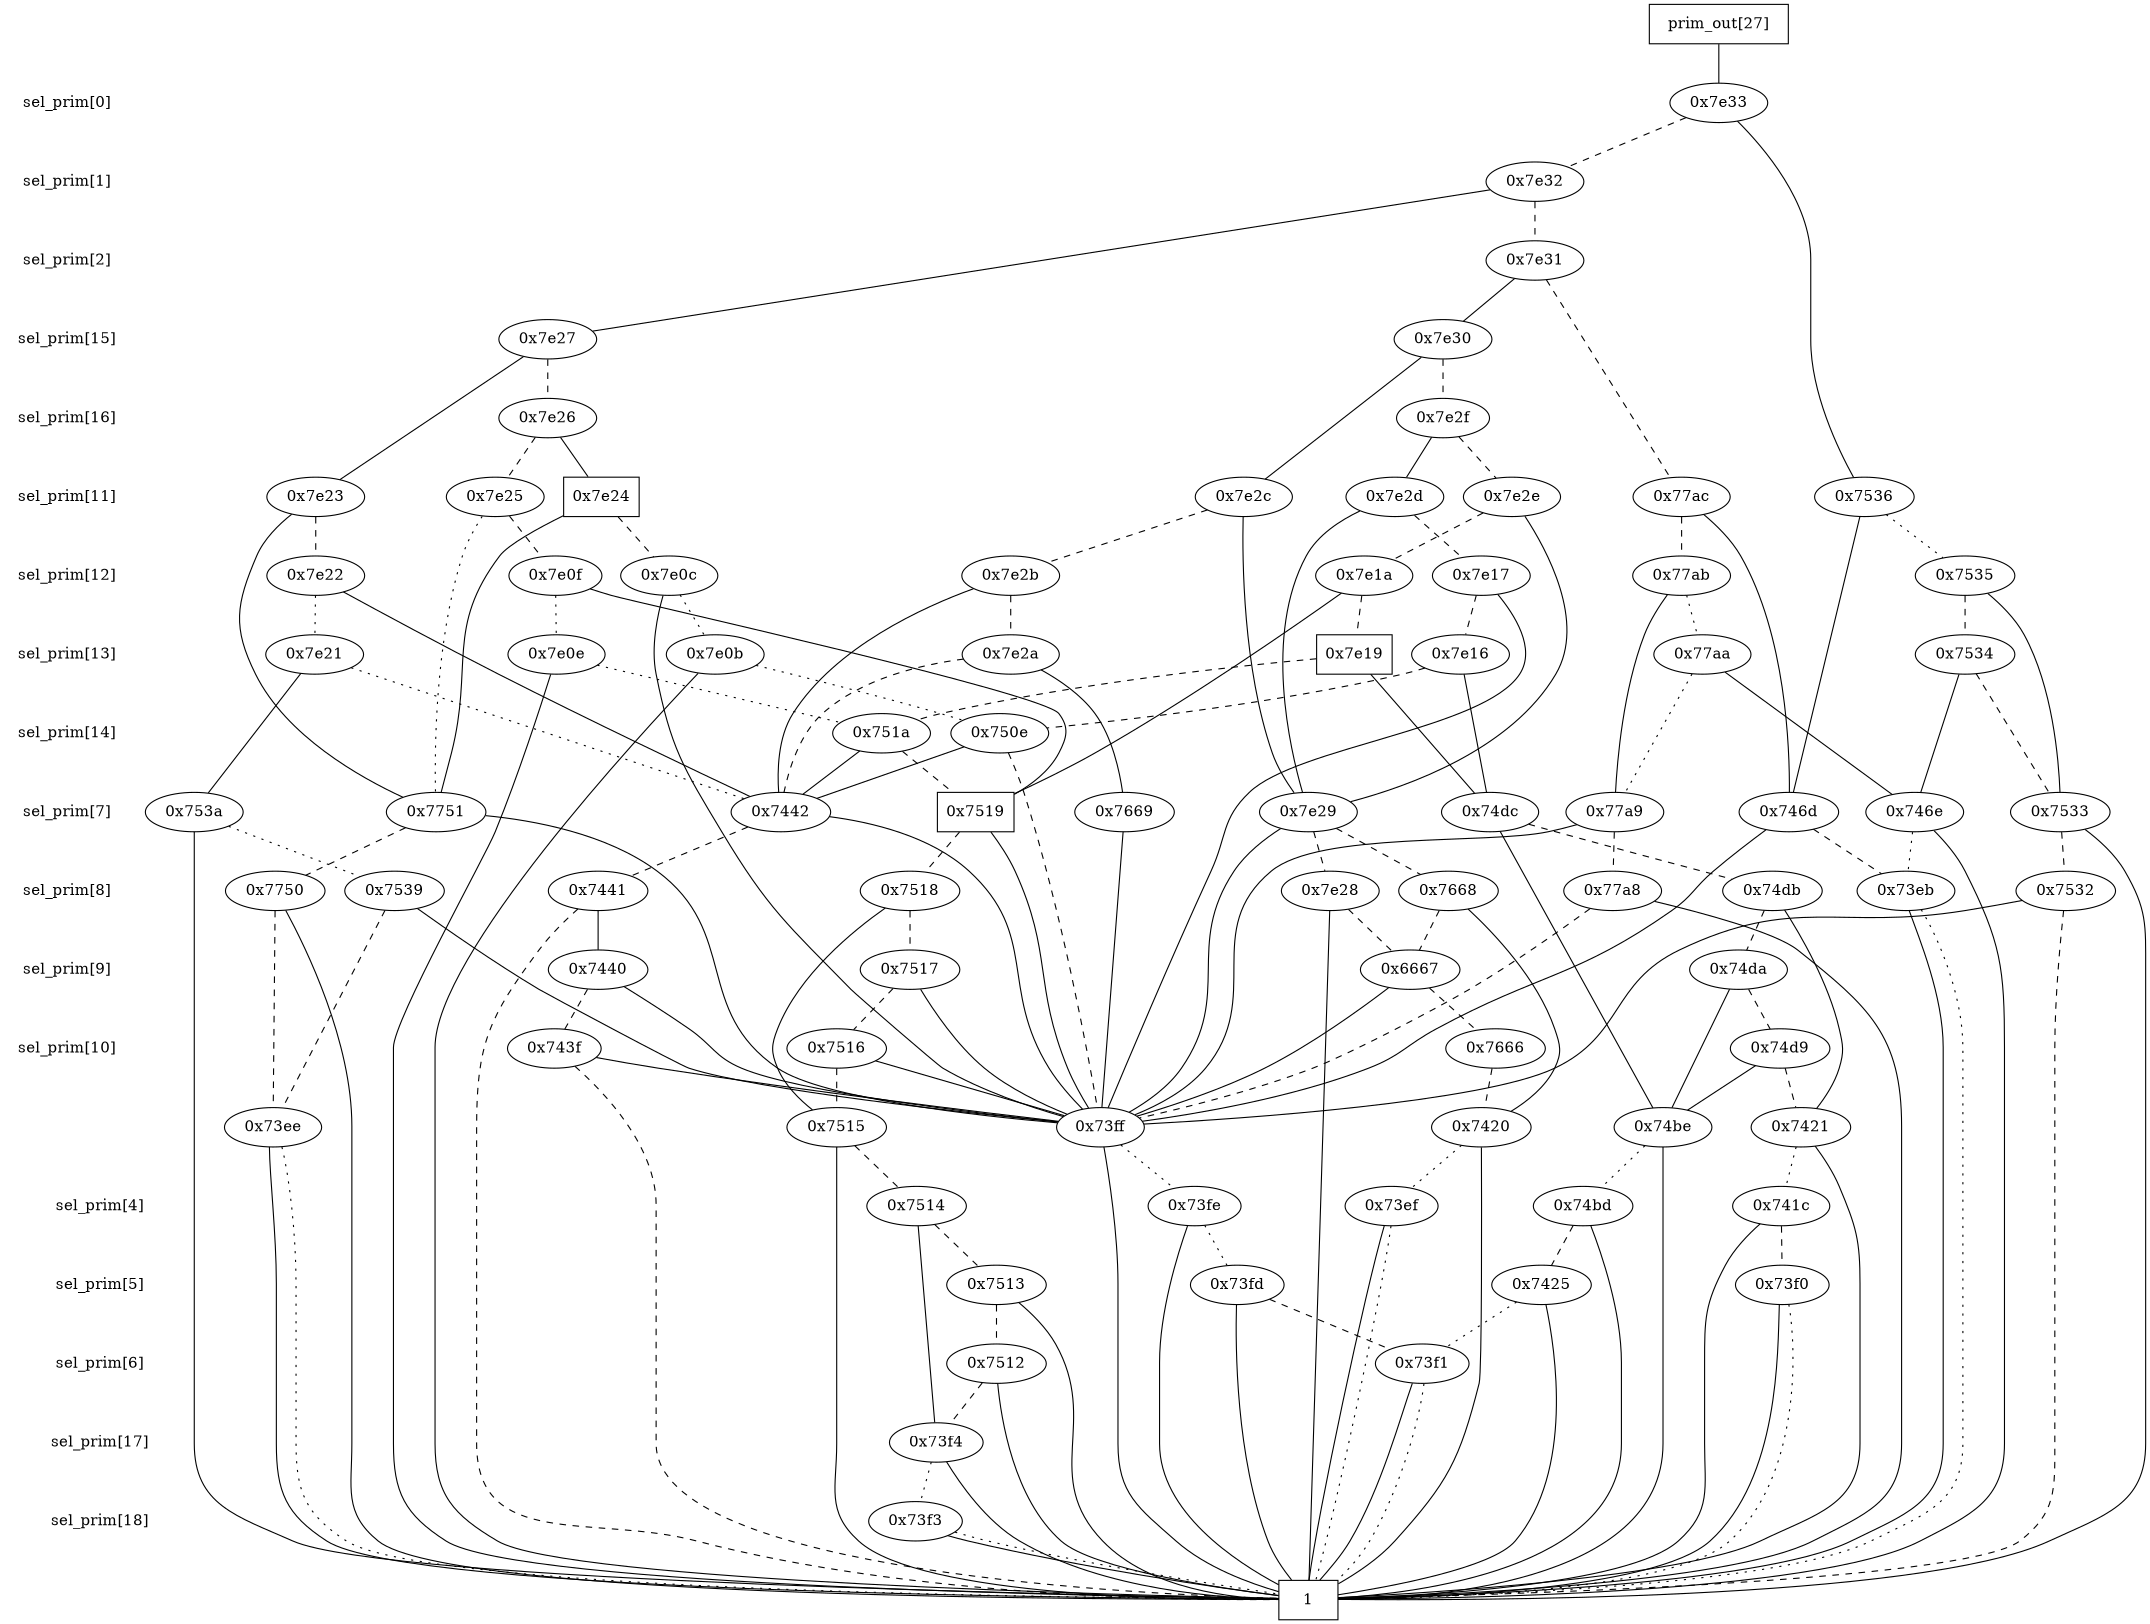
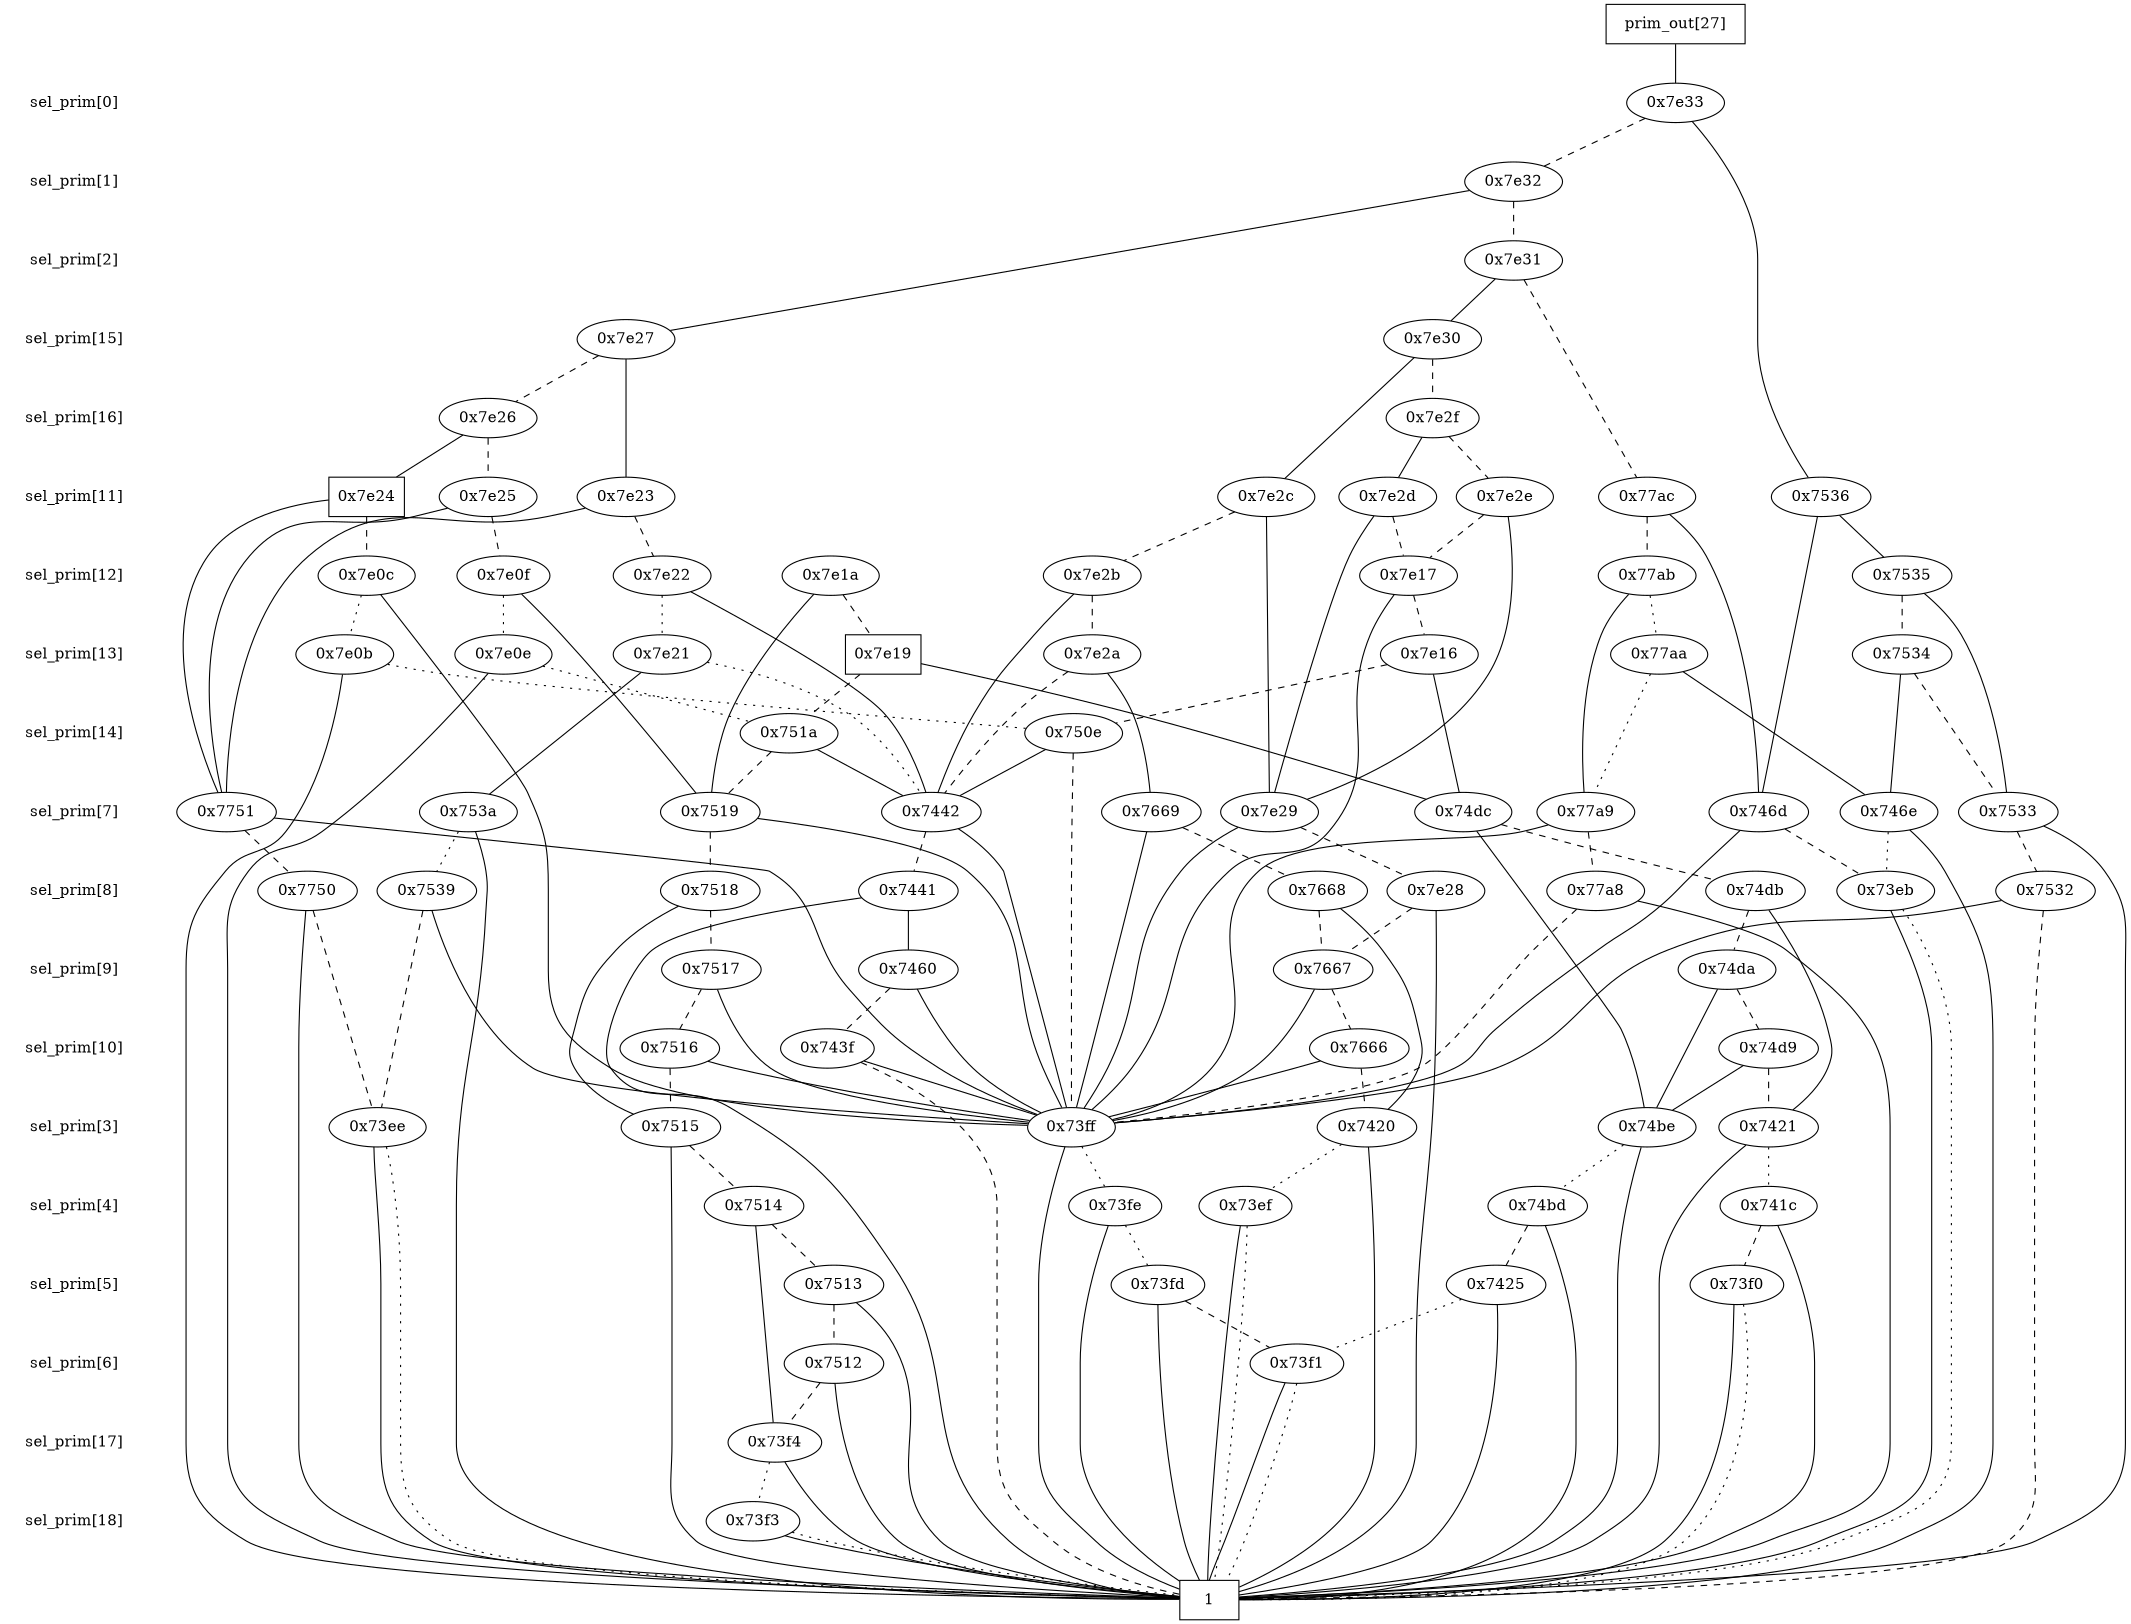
(1445, 533) -> (1457, 536)
(1915, 536) -> (1862, 536)
(442, 658) -> (240, 571)
(976, 812) -> (710, 812)
(1378, 851) -> (1235, 852)
(598, 970) -> (908, 970)
(1410, 970) -> (1323, 970)
none -> (1247, 1081)
none -> (74, 1127)
(574, 1526) -> (826, 1178)
